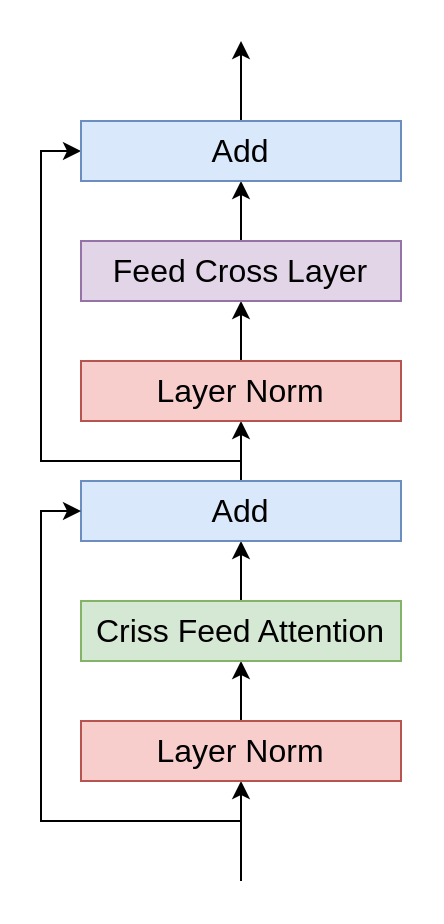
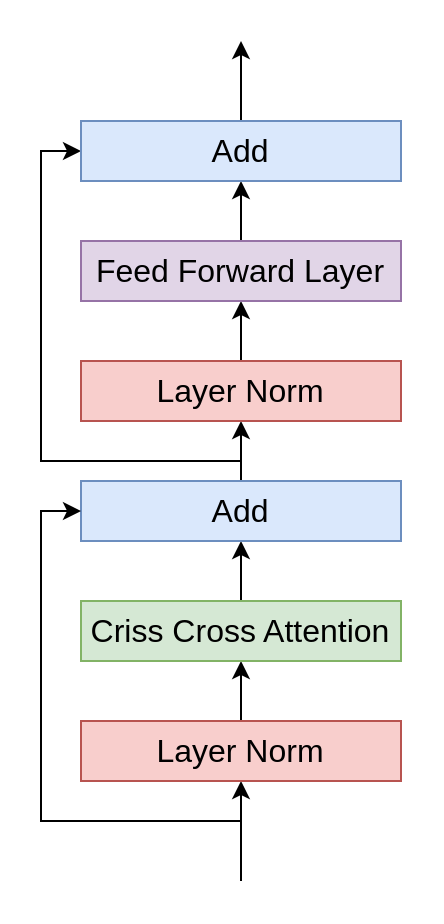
(241, 271) -> (241, 271)
(241, 631) -> (241, 631)
